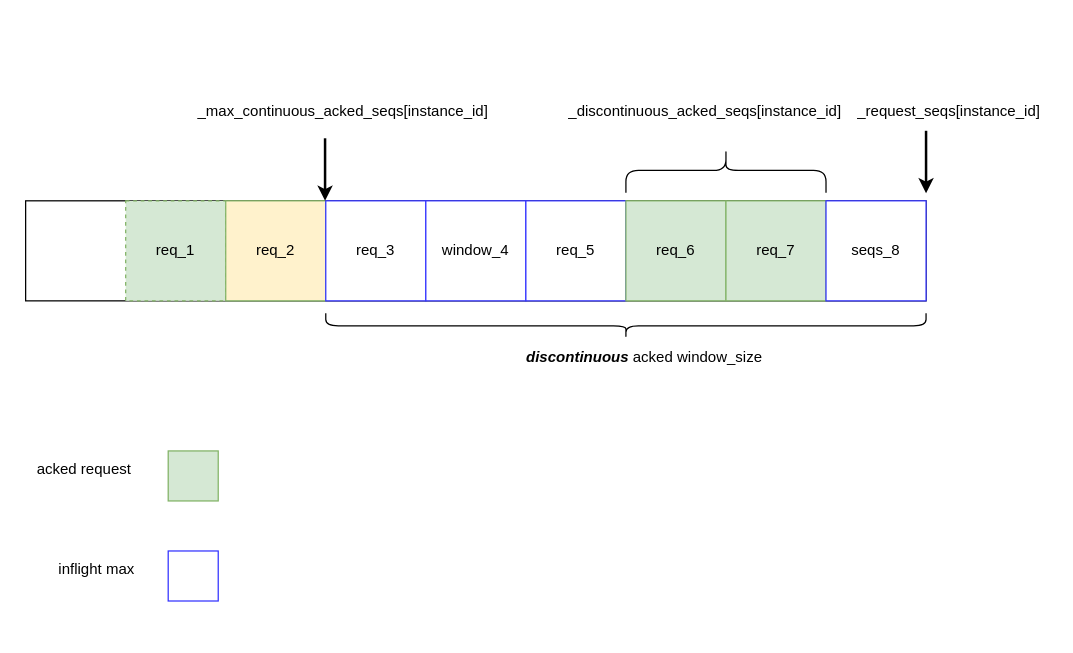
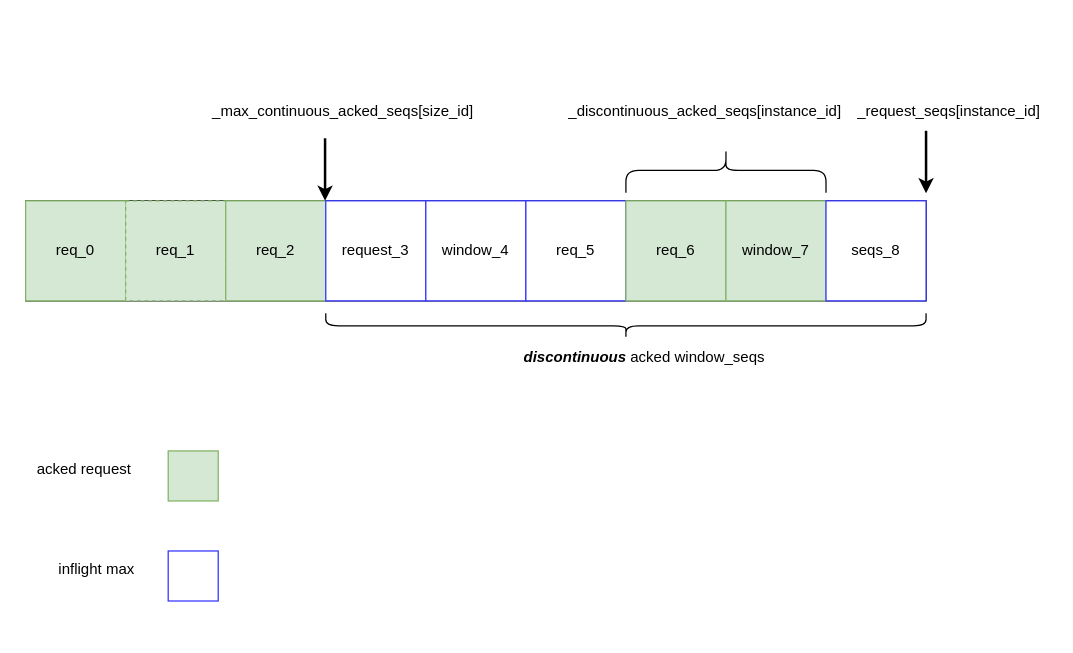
(343, 112) -> (343, 112)
none -> (76, 251)
(276, 251) -> (276, 251)
(376, 251) -> (376, 251)
(776, 251) -> (776, 251)
(644, 357) -> (644, 357)
